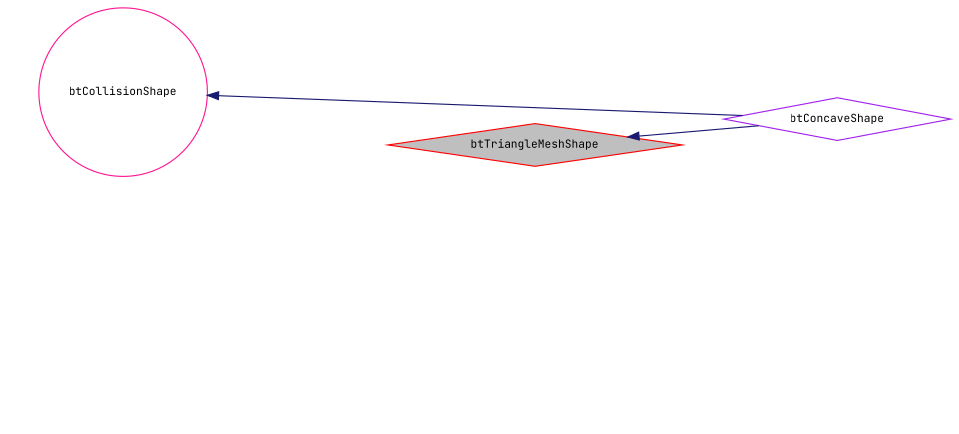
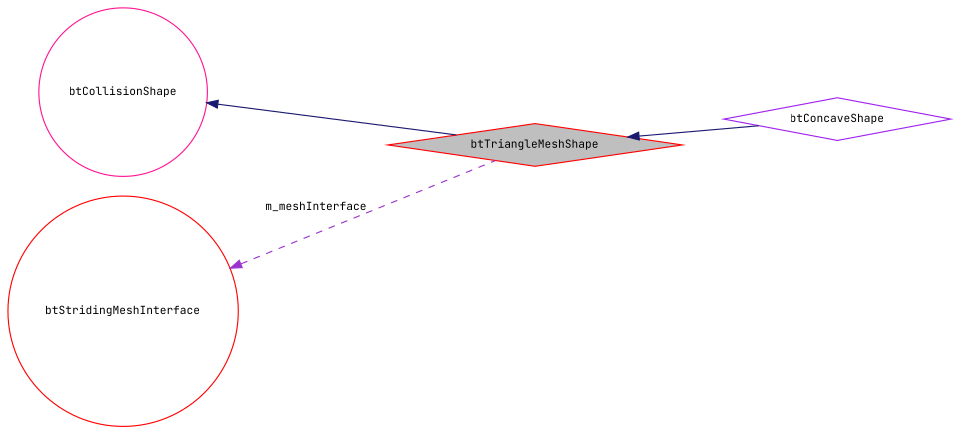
(480, 106) -> (337, 120)
none -> (123, 311)
